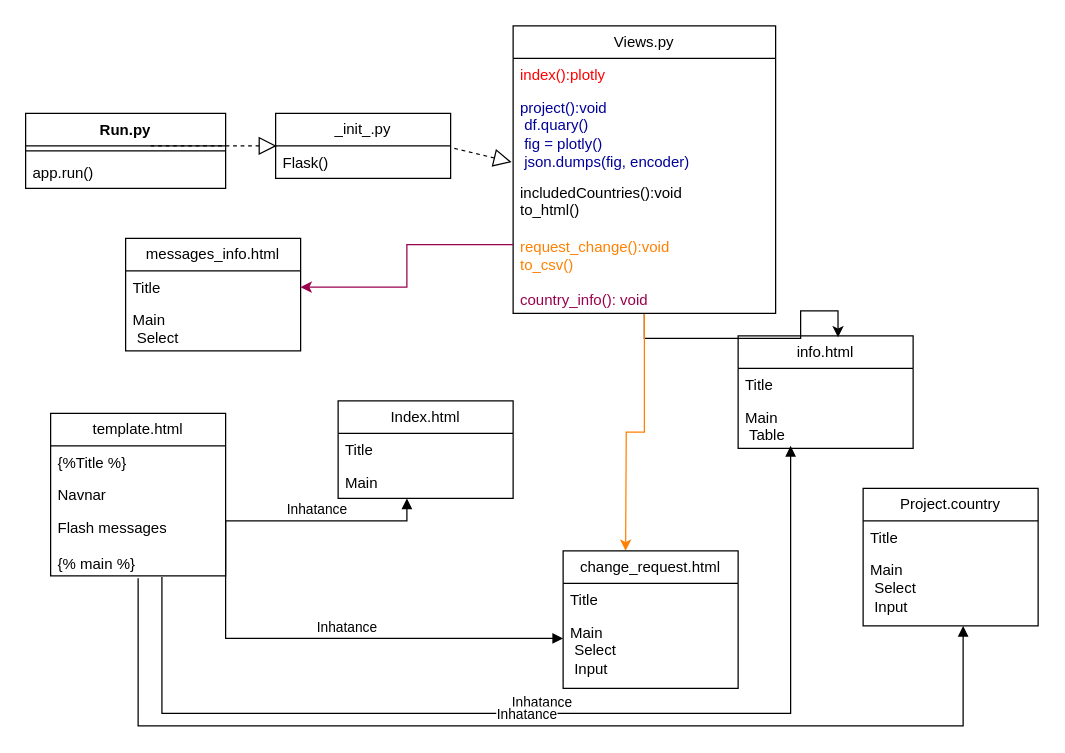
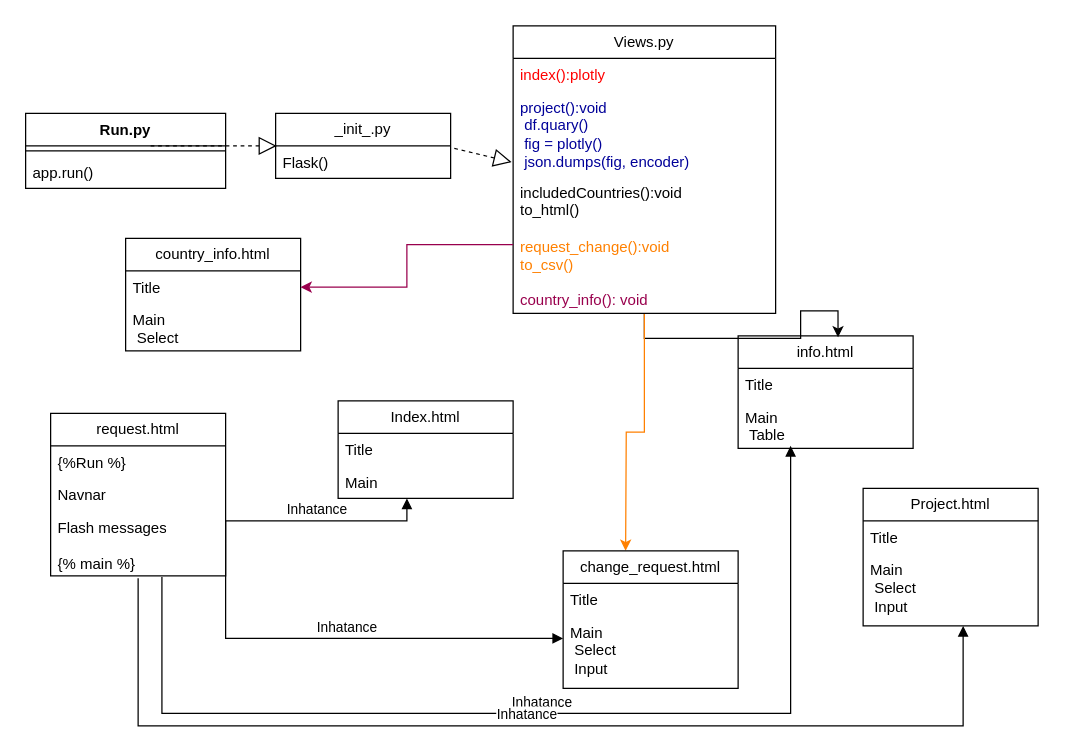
(213, 254) -> (213, 254)
(138, 429) -> (138, 429)
(94, 463) -> (90, 463)
(951, 504) -> (951, 504)
